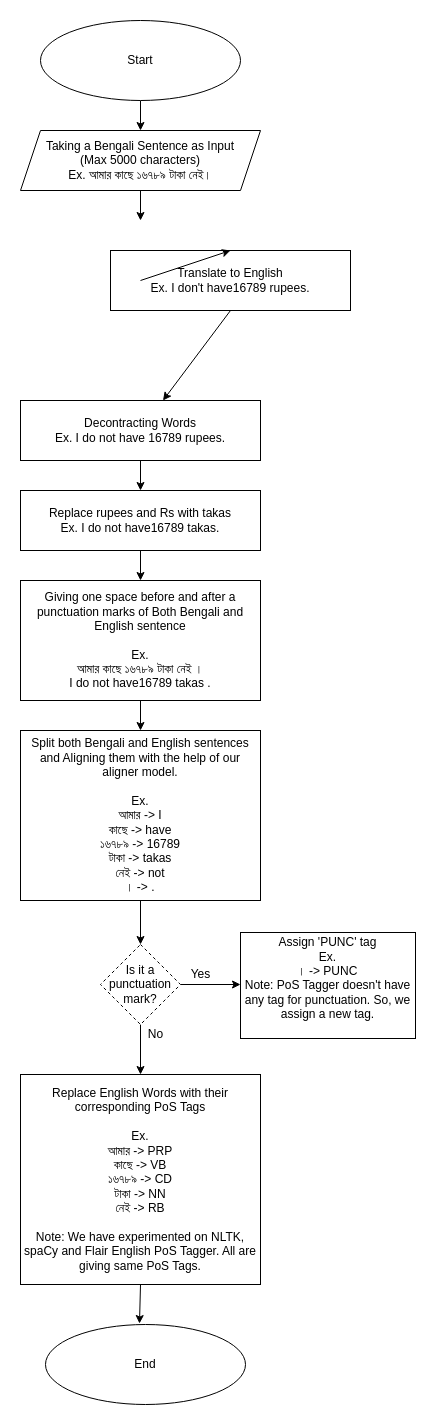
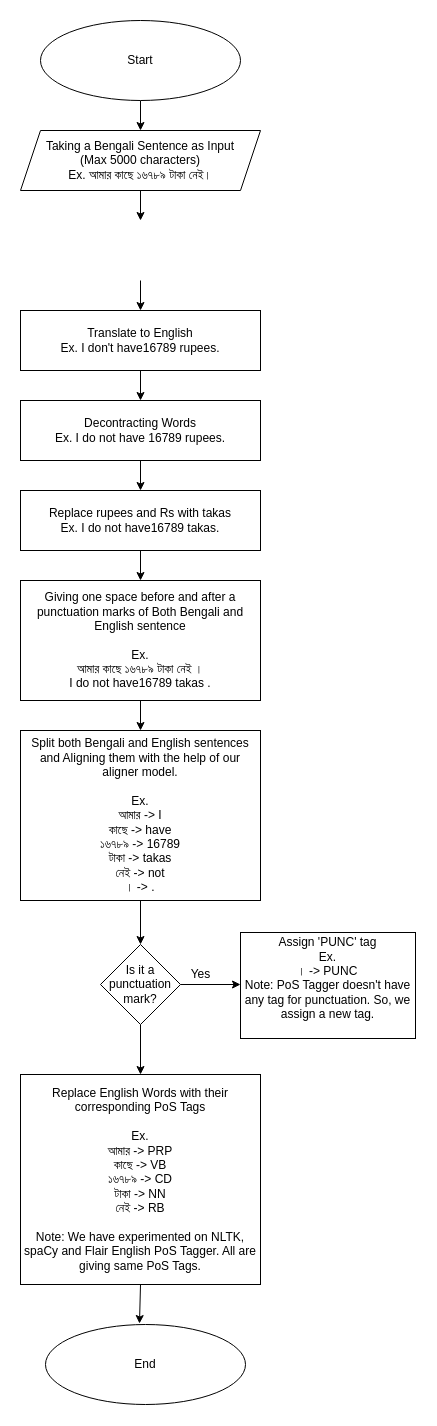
(231, 281) -> (141, 341)
(141, 985) -> (141, 985)
(156, 1035) -> none
